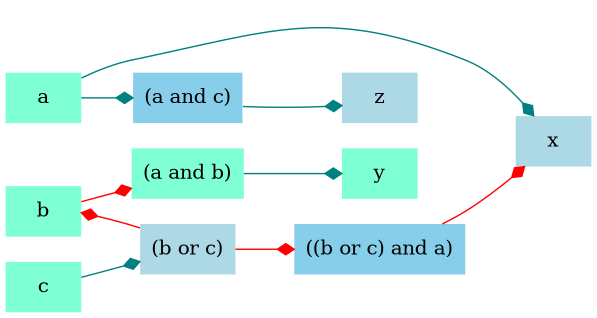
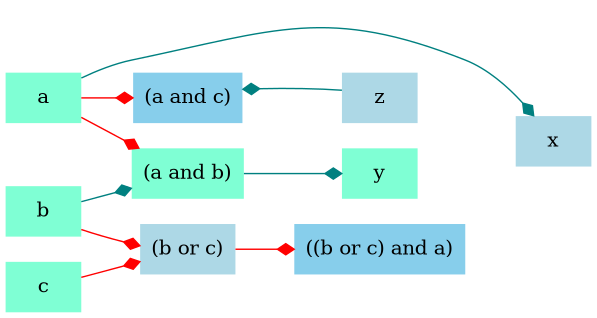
(99, 98) -> (99, 98)
(284, 107) -> (301, 89)
none -> (103, 129)
(98, 197) -> (98, 197)
(478, 203) -> none
(119, 222) -> (102, 236)
(102, 272) -> (102, 272)
